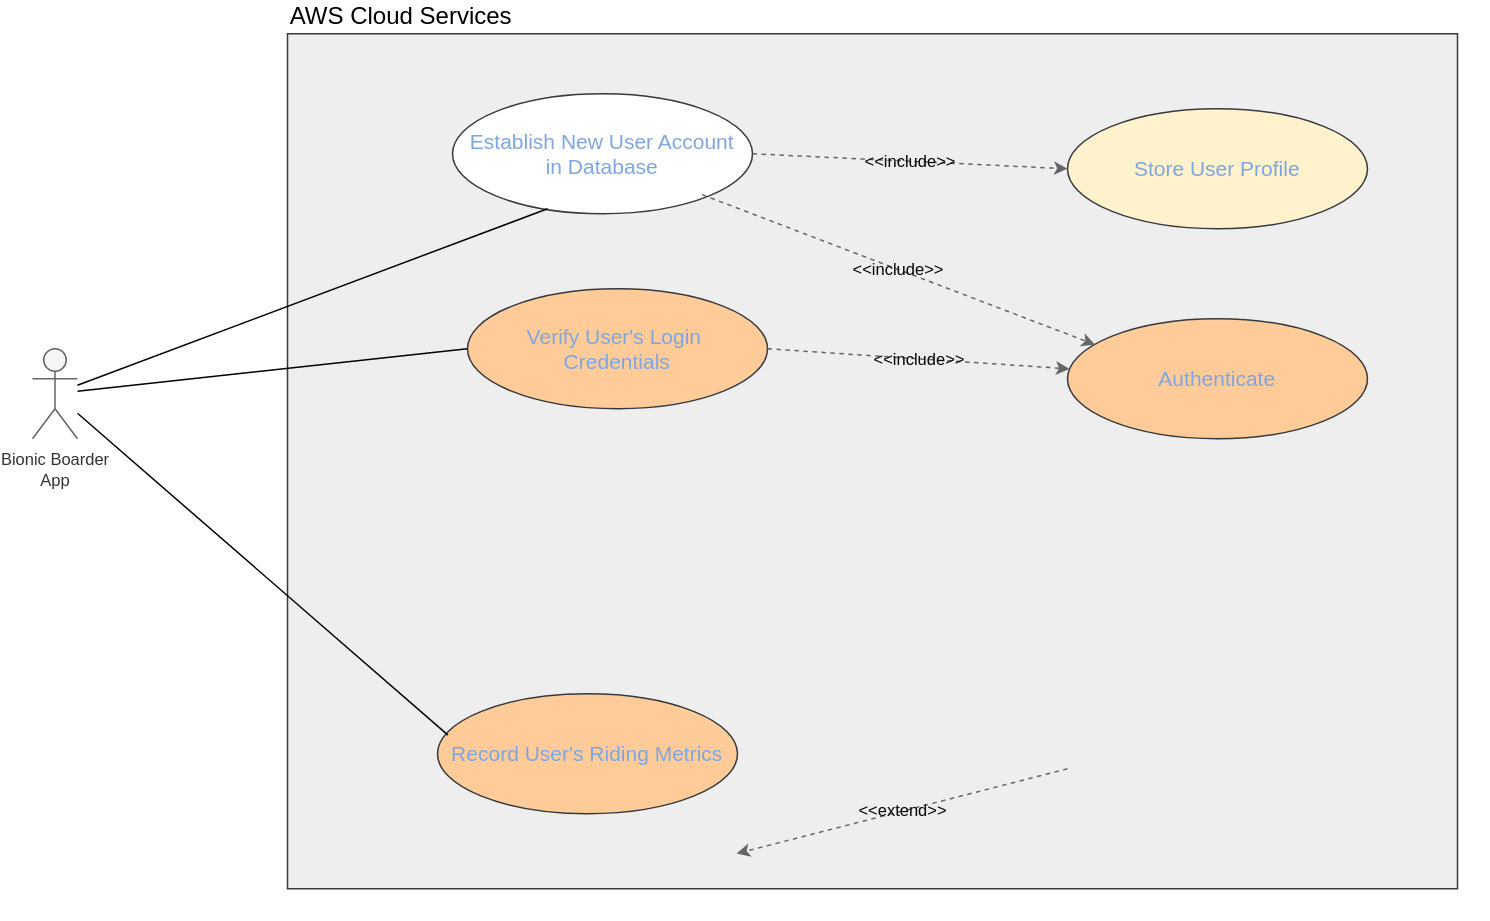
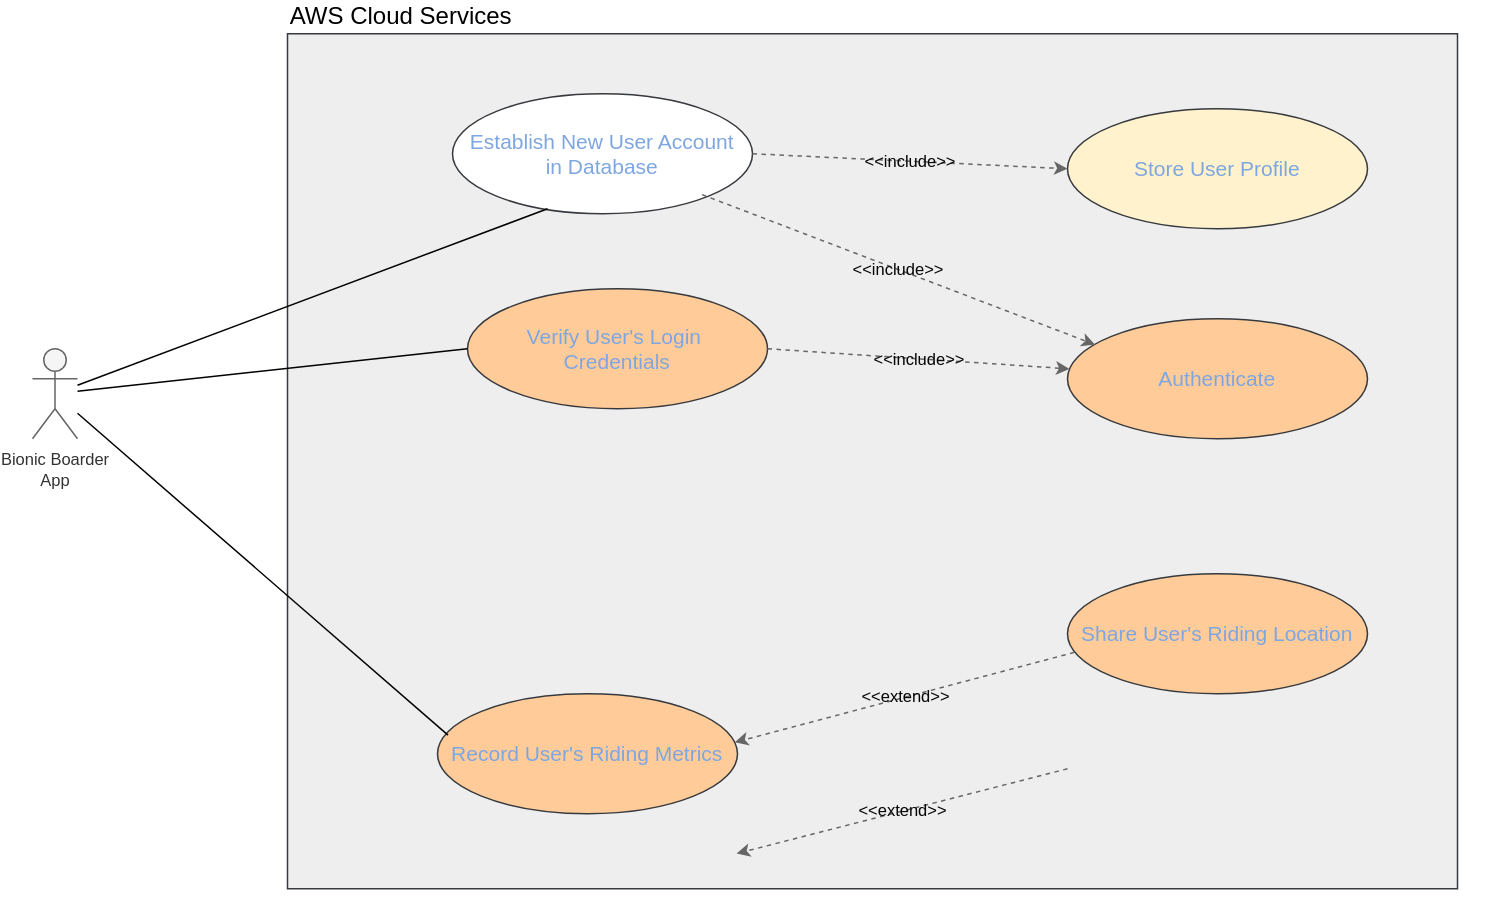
none -> (1217, 634)
none -> (909, 696)
